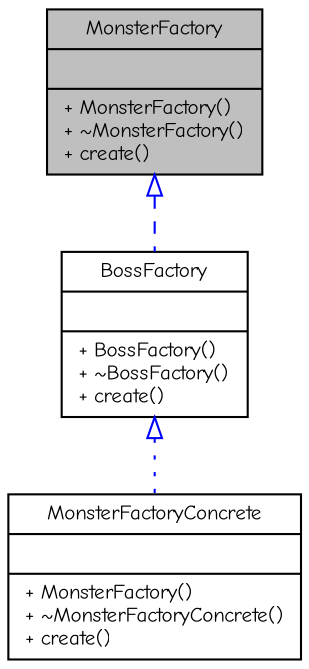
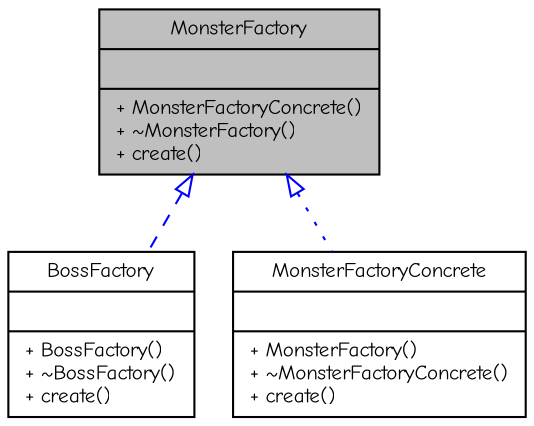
(148, 108) -> (239, 108)
(155, 466) -> (315, 222)
